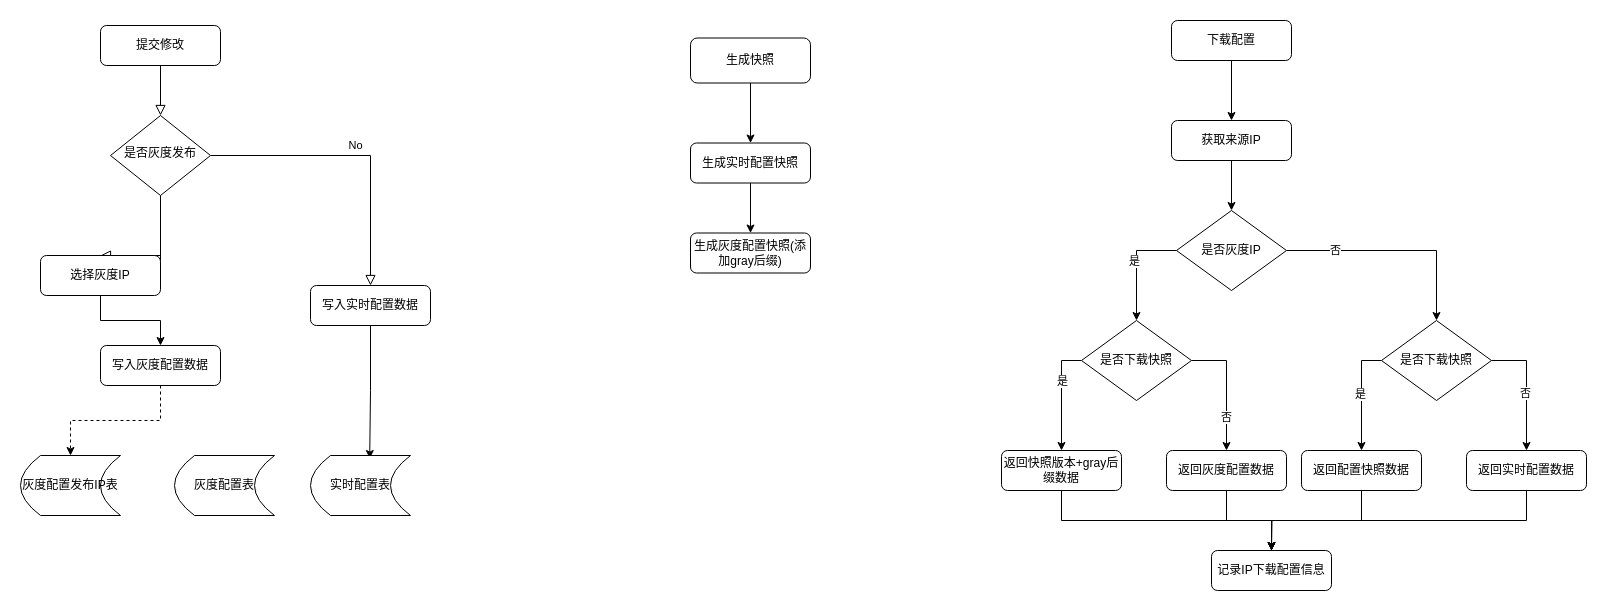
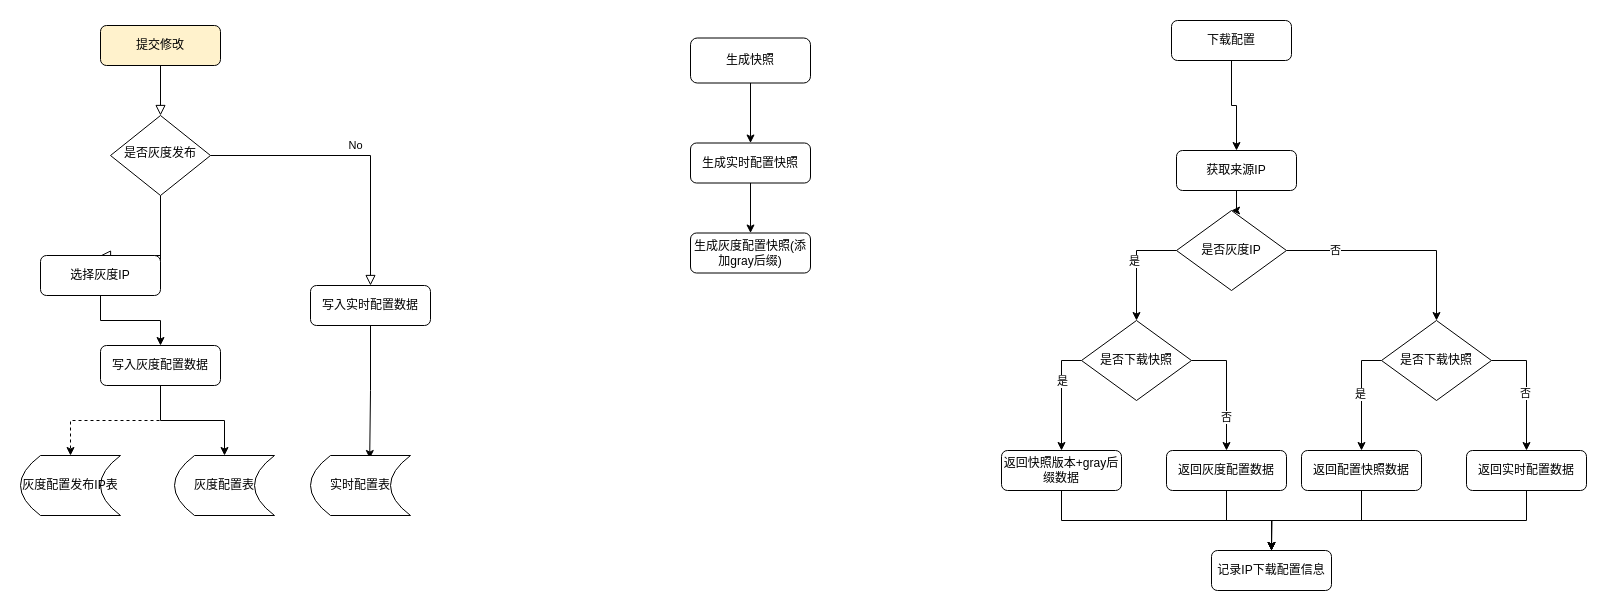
(161, 46) -> (161, 46)
(1232, 141) -> (1237, 171)
none -> (207, 421)
